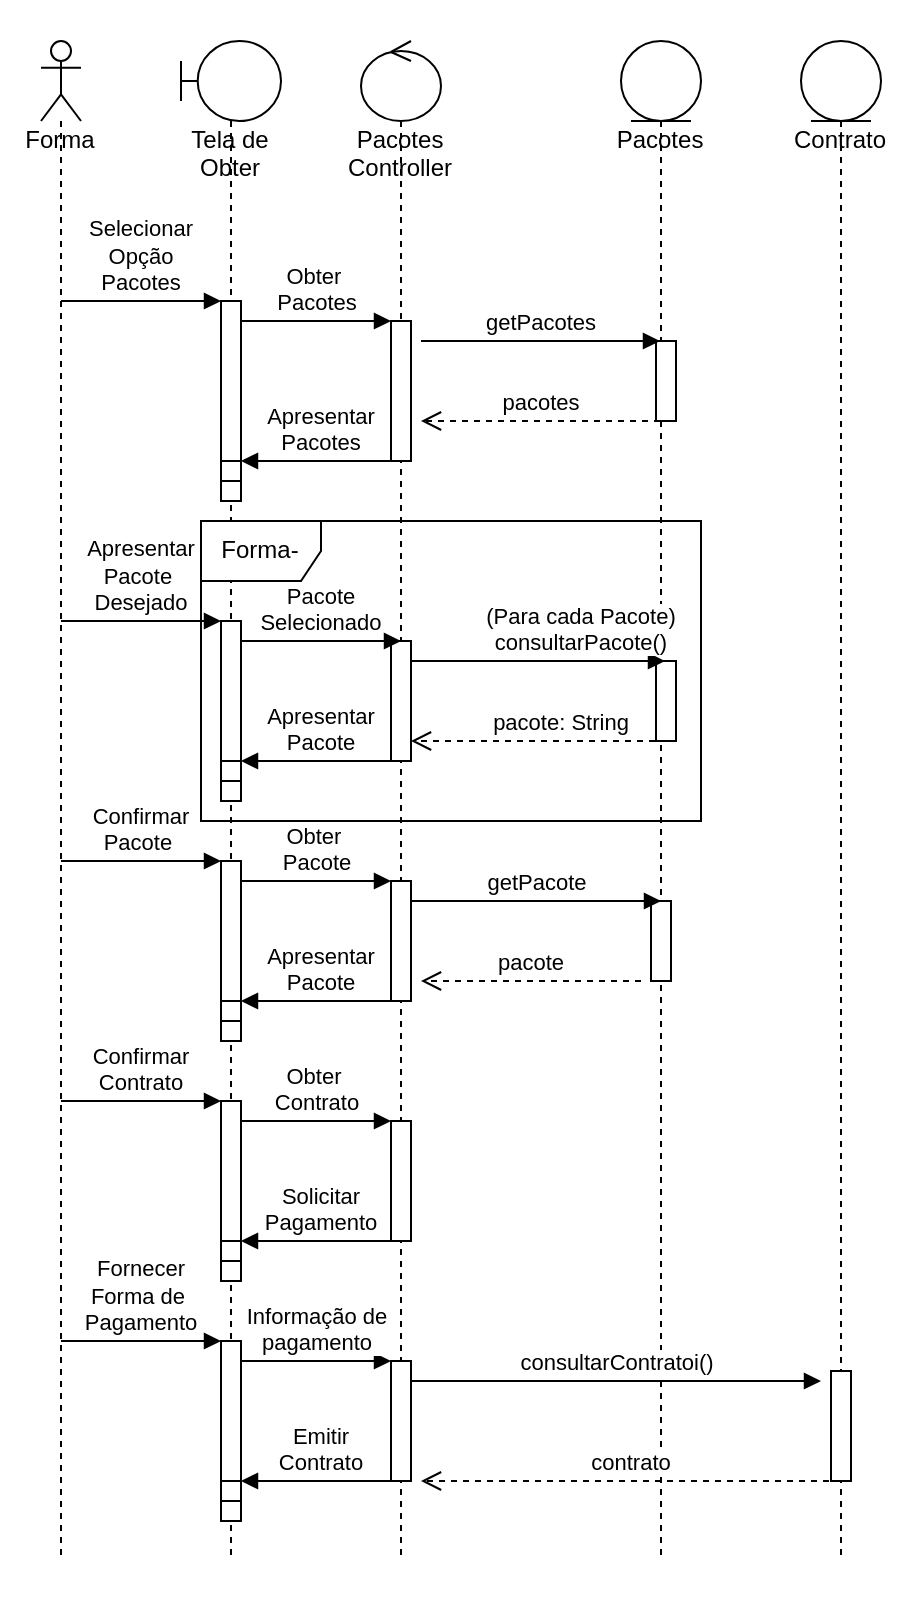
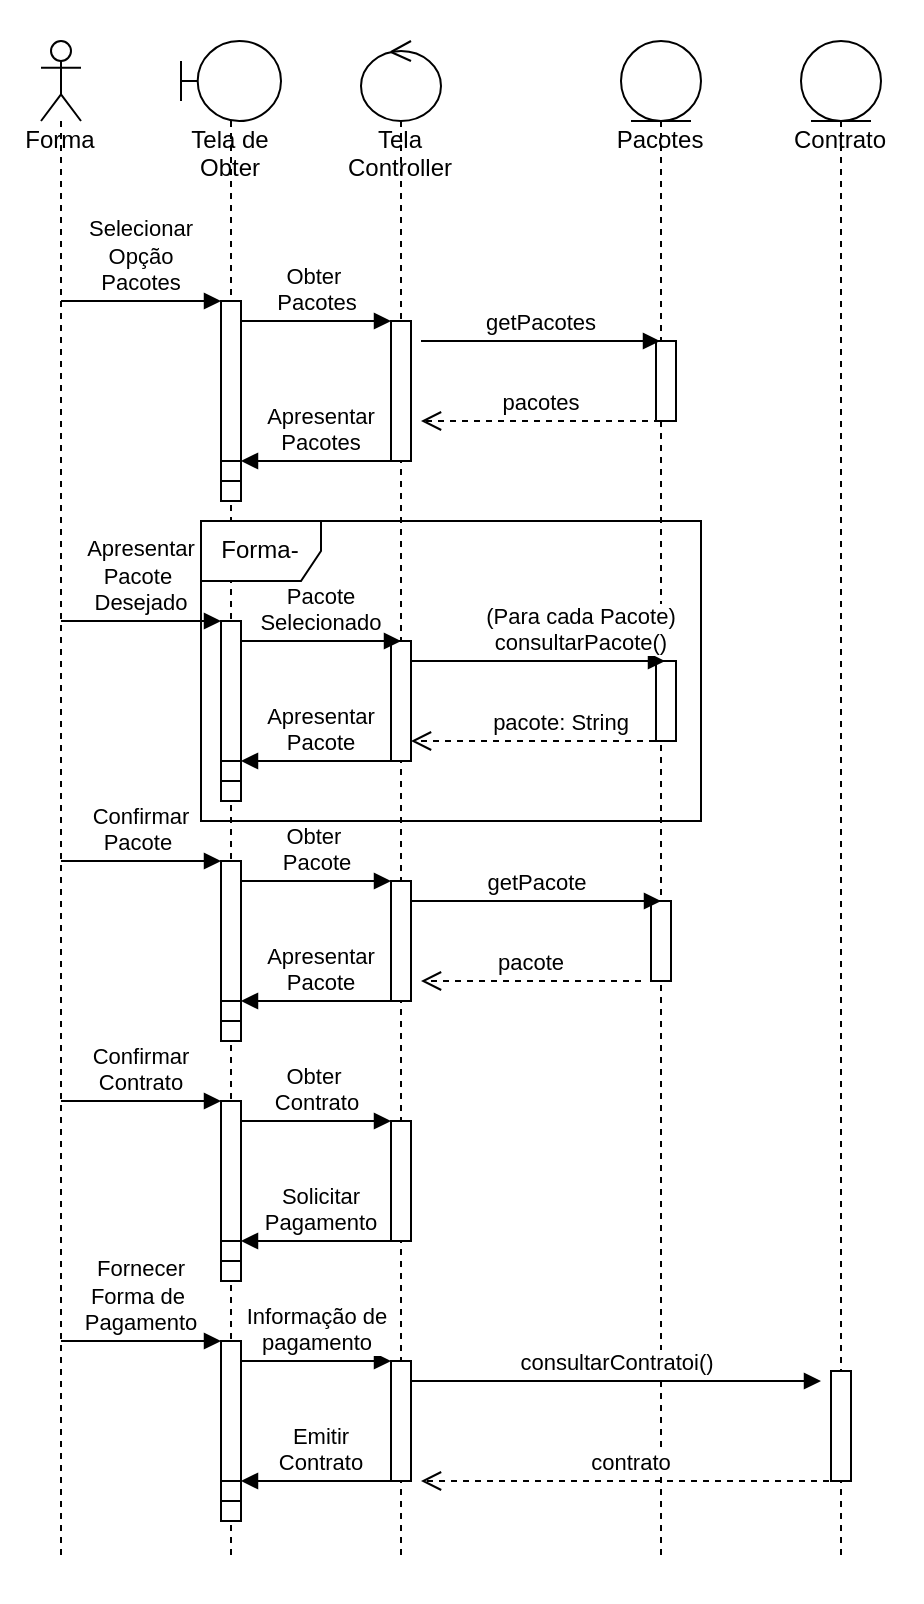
(401, 170) -> (401, 170)
